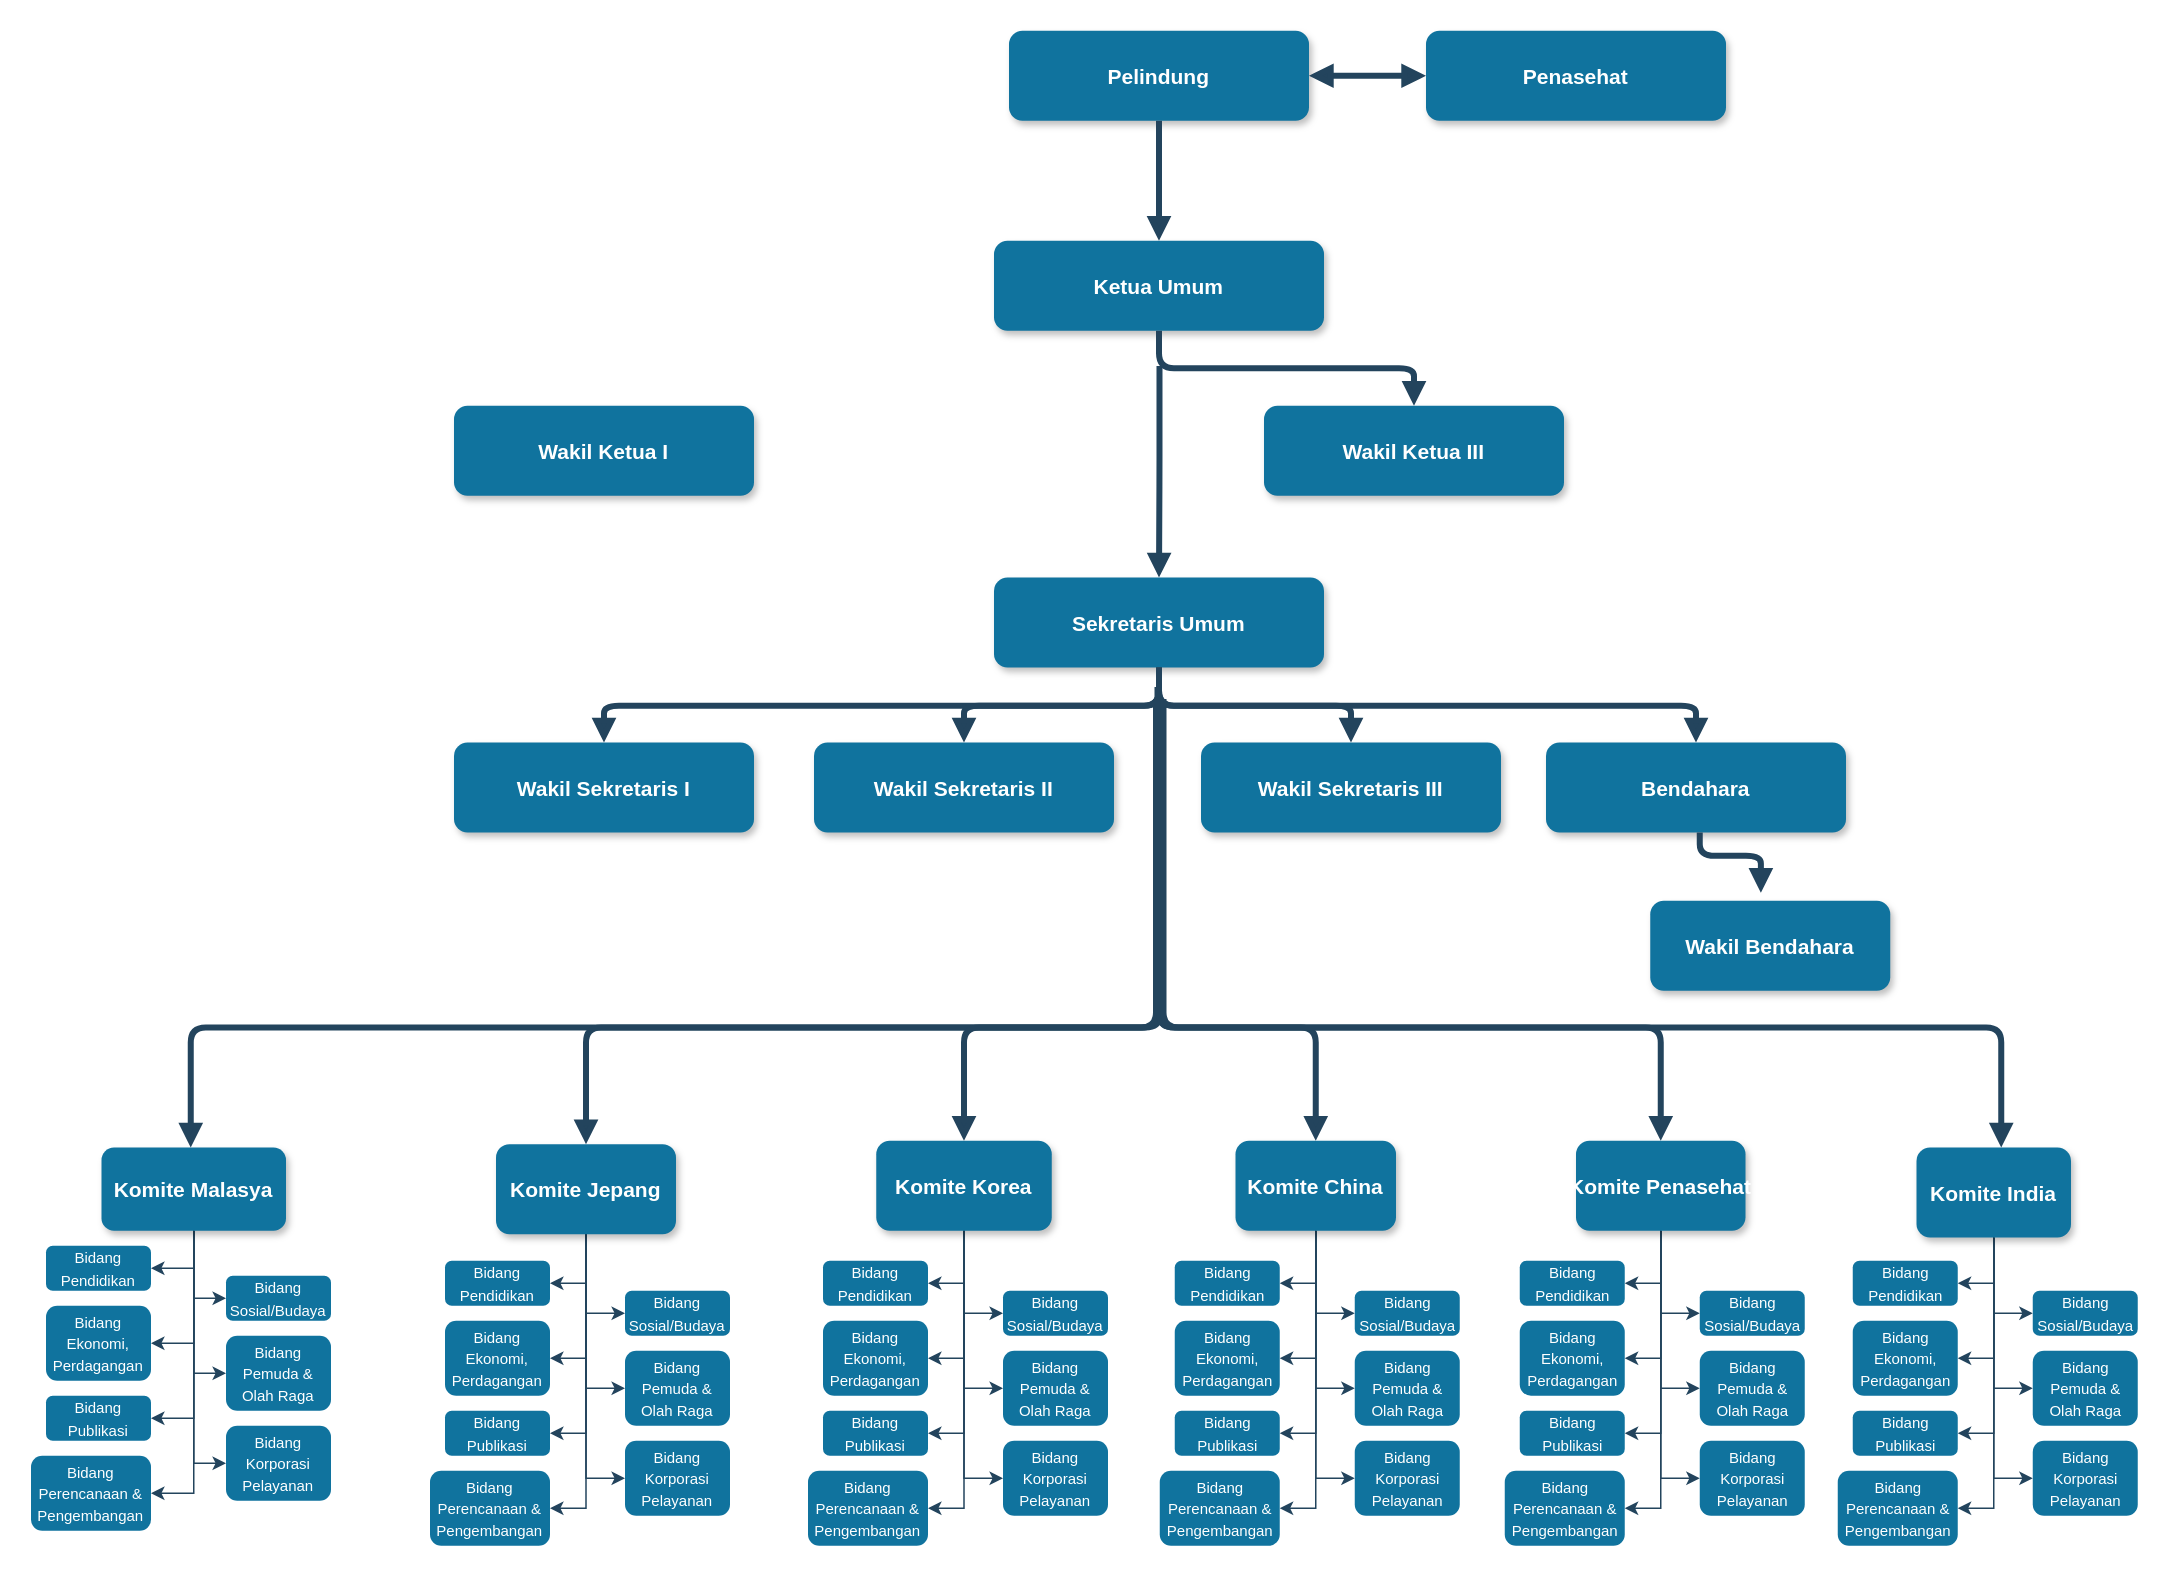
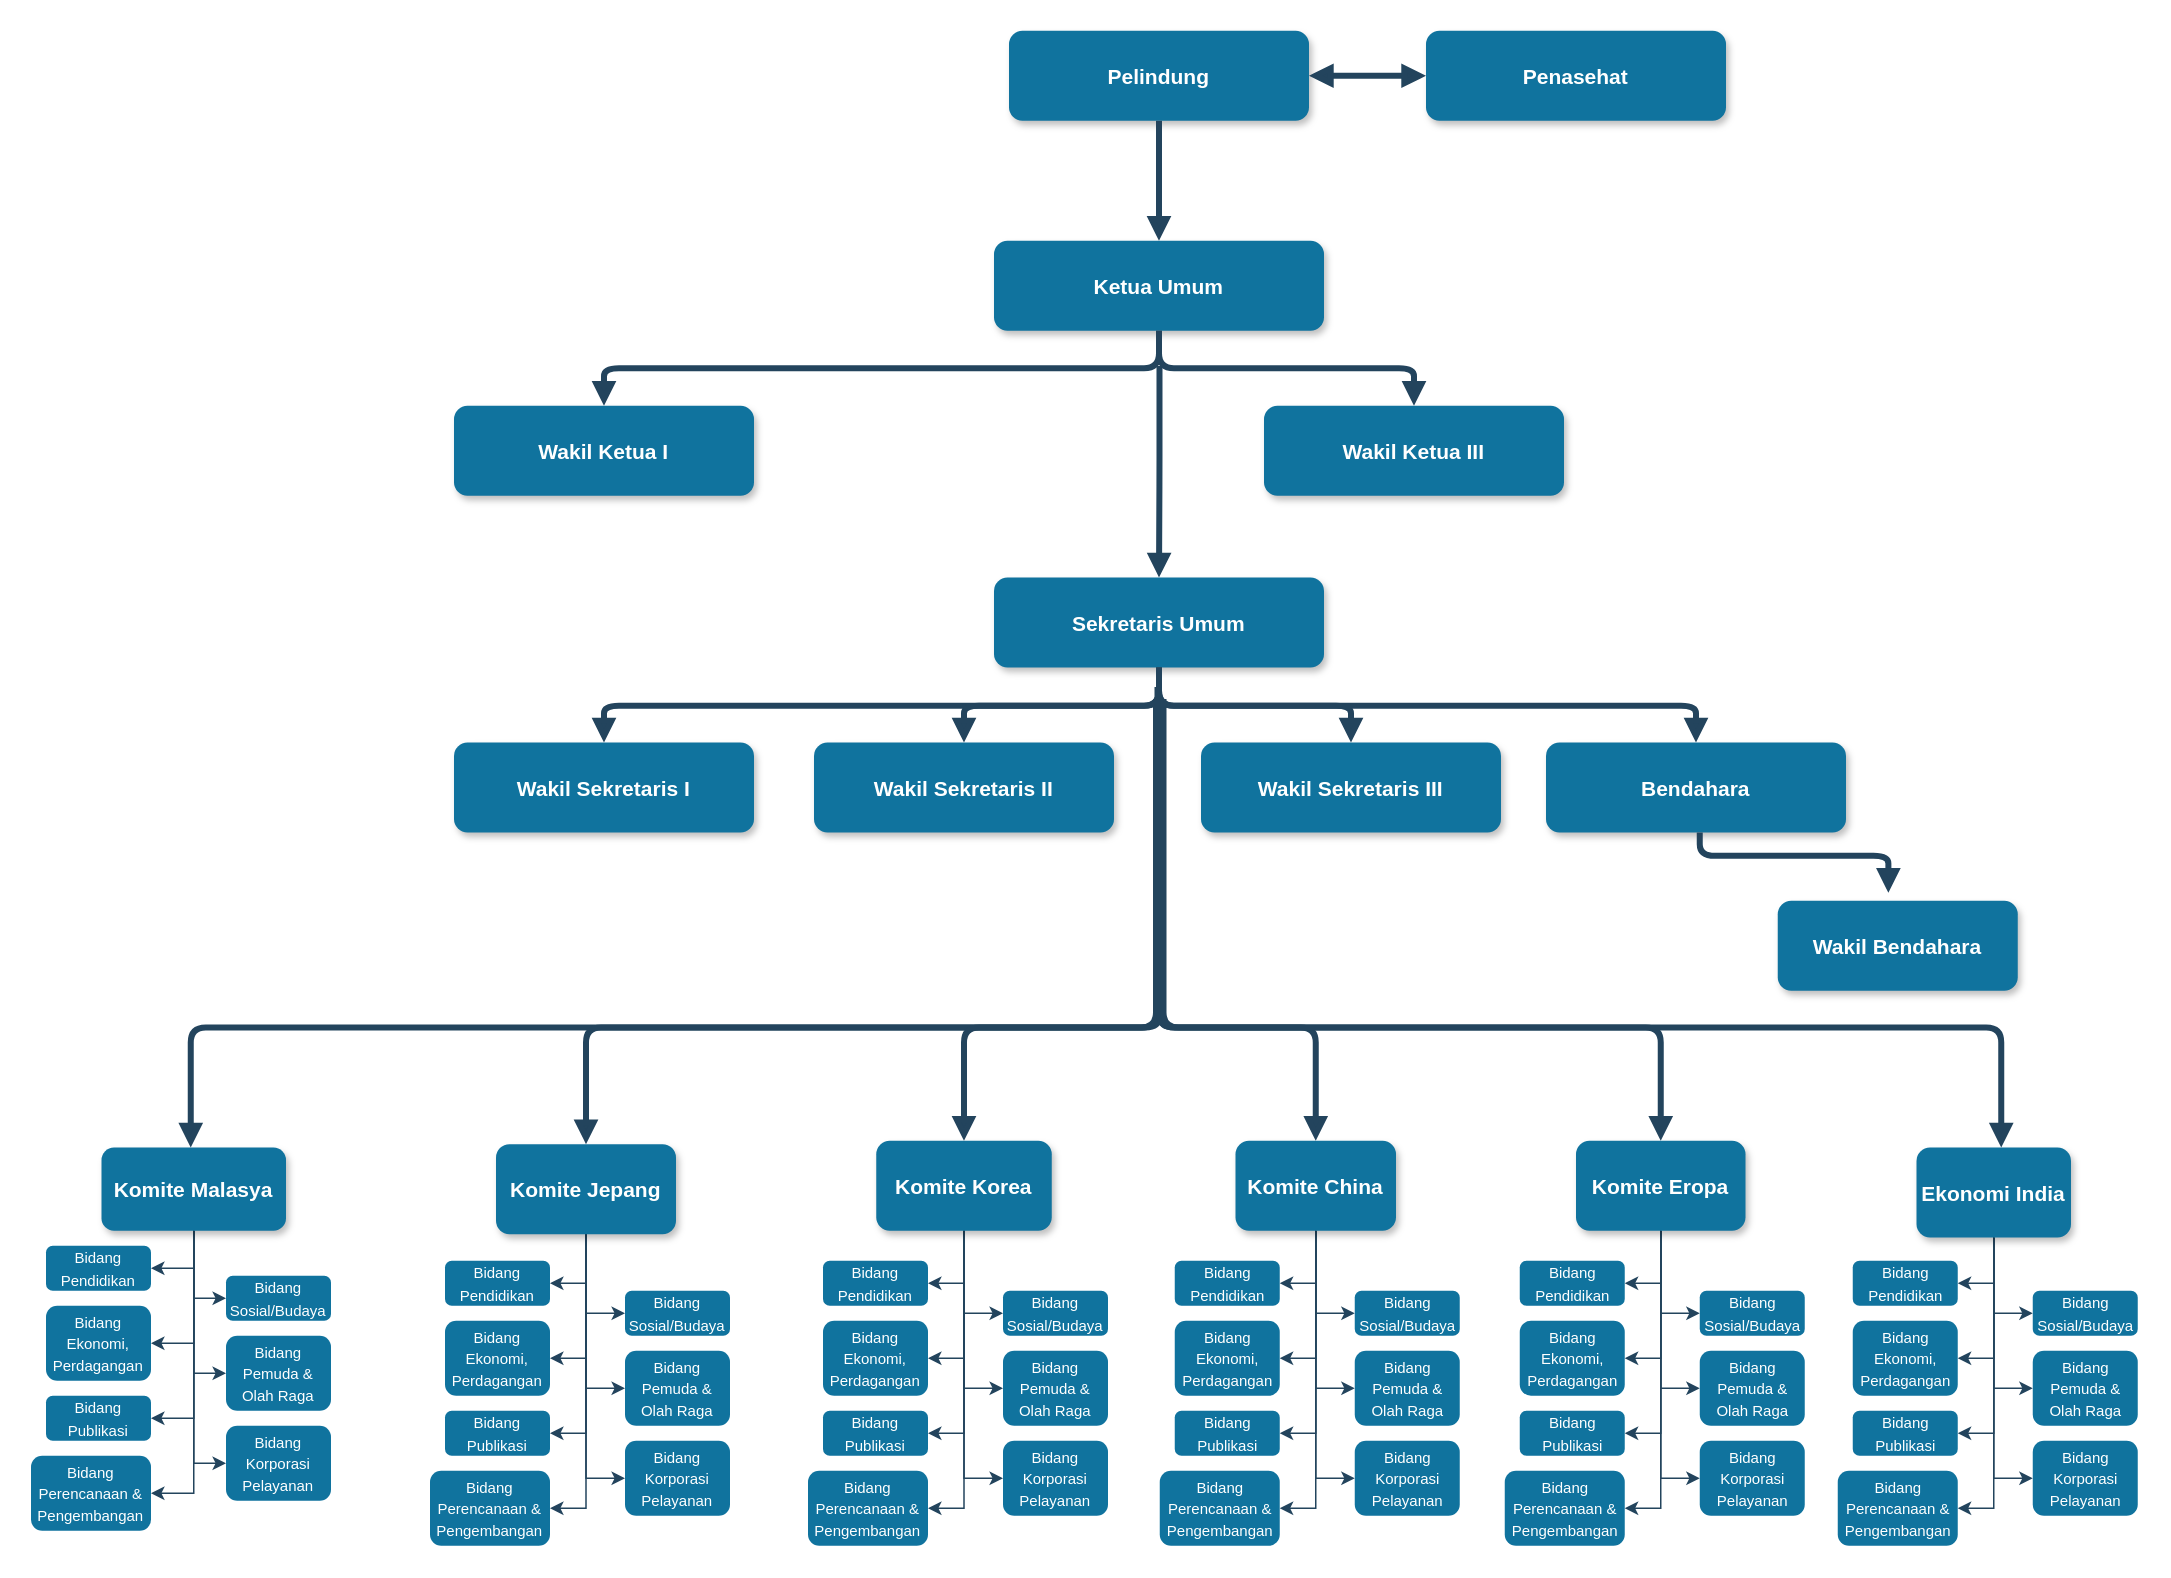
none -> (879, 368)
(1770, 946) -> (1898, 946)
(1660, 1187) -> (1660, 1187)
(1993, 1194) -> (1993, 1194)
